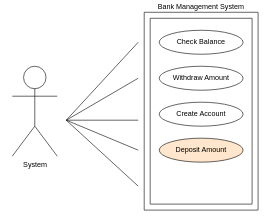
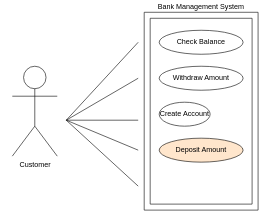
(201, 114) -> (185, 114)
(35, 165) -> (35, 165)
